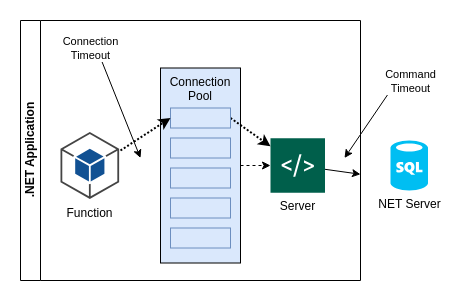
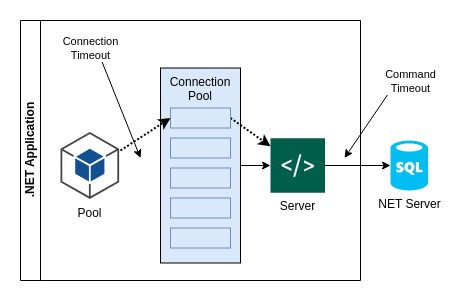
(253, 166) -> (253, 166)
(339, 171) -> (354, 166)
(90, 214) -> (90, 214)
